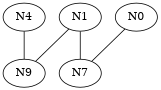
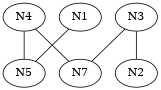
(136, 17) -> (136, 17)
(80, 45) -> (49, 42)
(24, 73) -> (24, 73)
none -> (136, 73)
